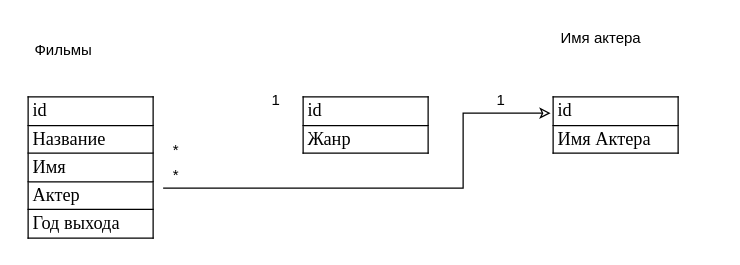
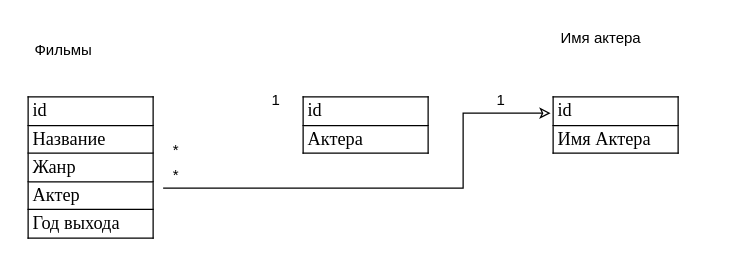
(320, 115) -> (328, 115)
(68, 142) -> (68, 142)
